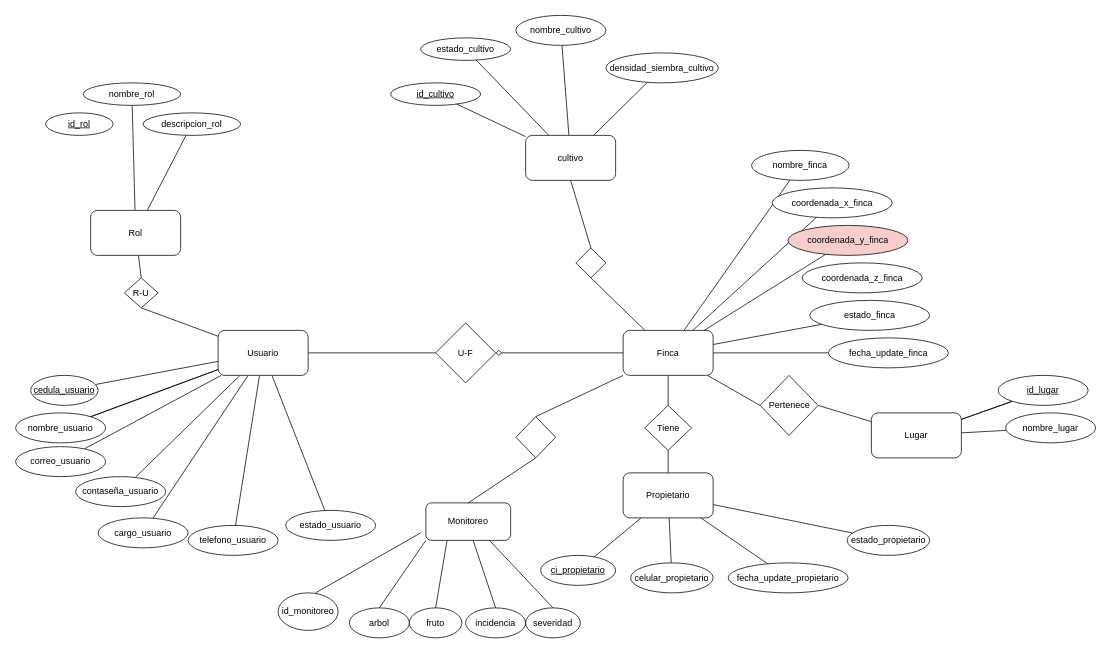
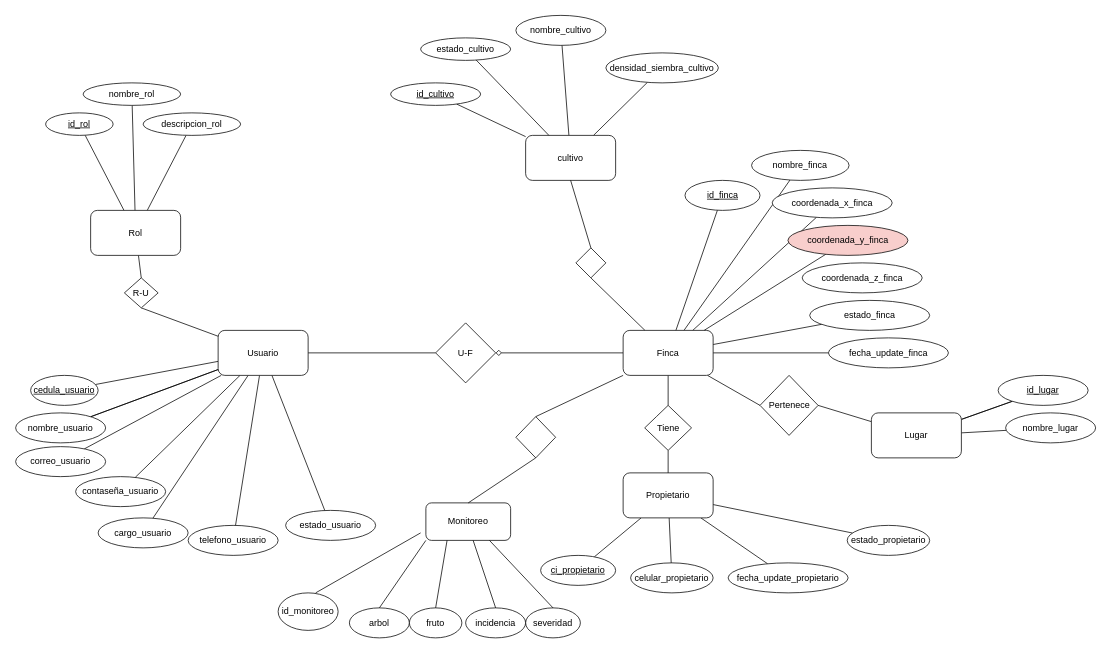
none -> (104, 173)
none -> (722, 195)
none -> (696, 271)
